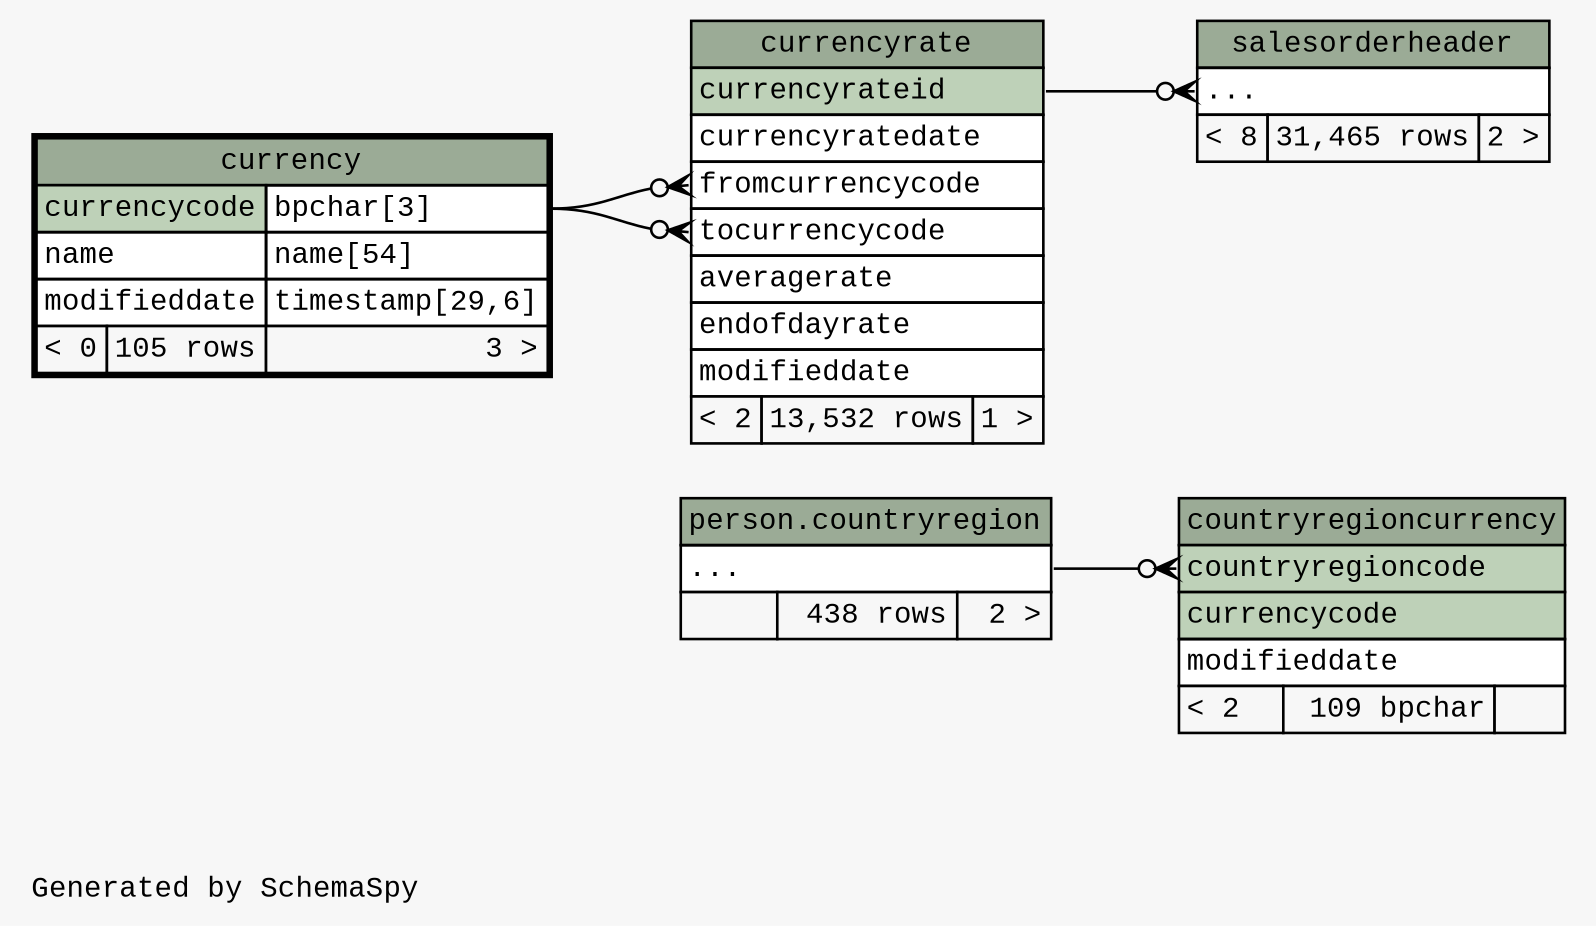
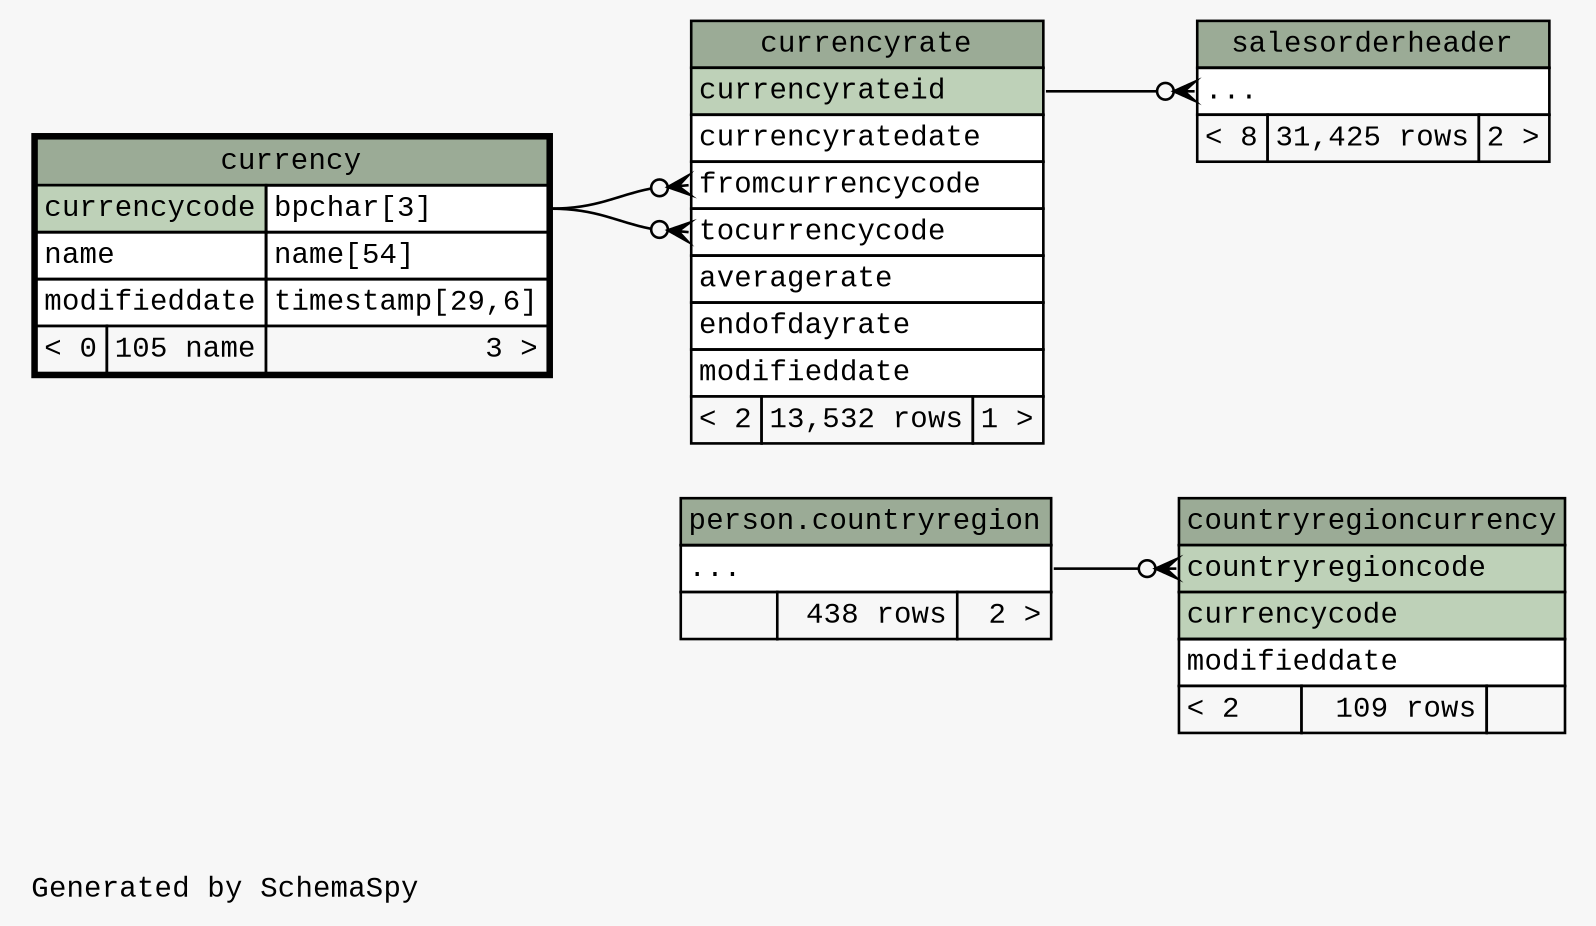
(1373, 137) -> (1373, 137)
(186, 348) -> (186, 348)
(1398, 708) -> (1407, 708)
